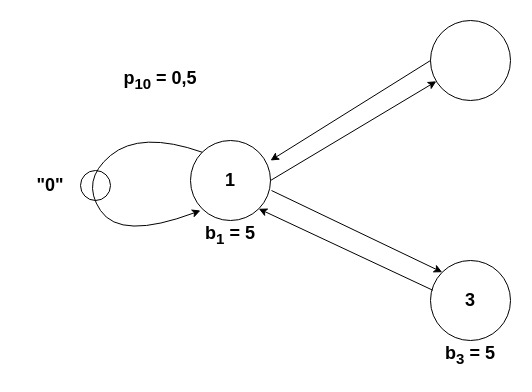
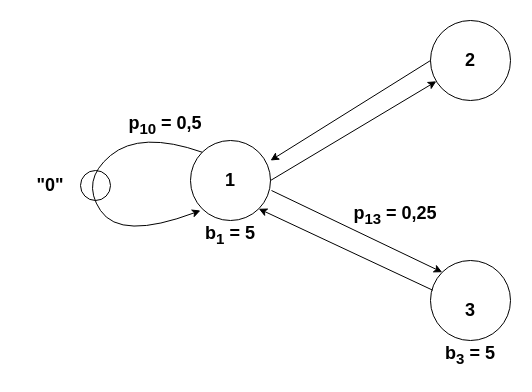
none -> (471, 61)
(161, 81) -> (166, 126)
none -> (396, 216)
(471, 301) -> (471, 311)
